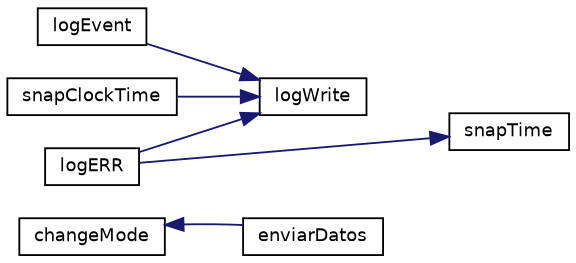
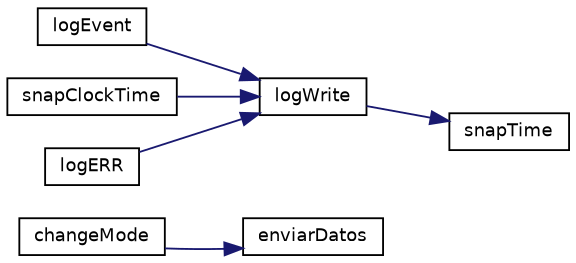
(285, 150) -> (398, 112)
(213, 224) -> (195, 249)
